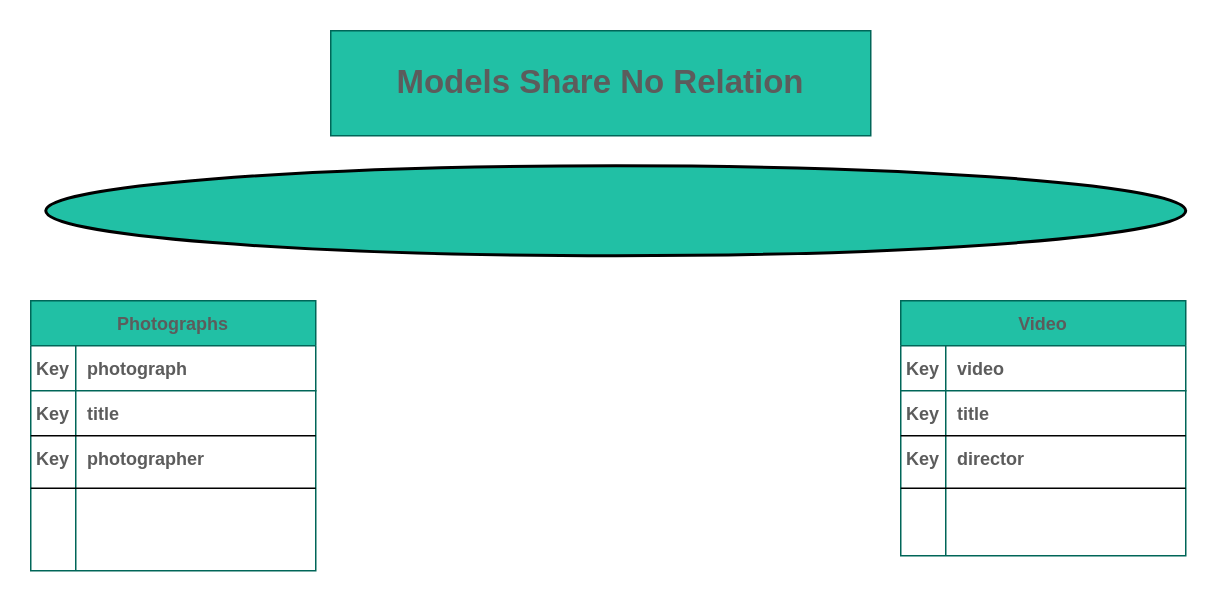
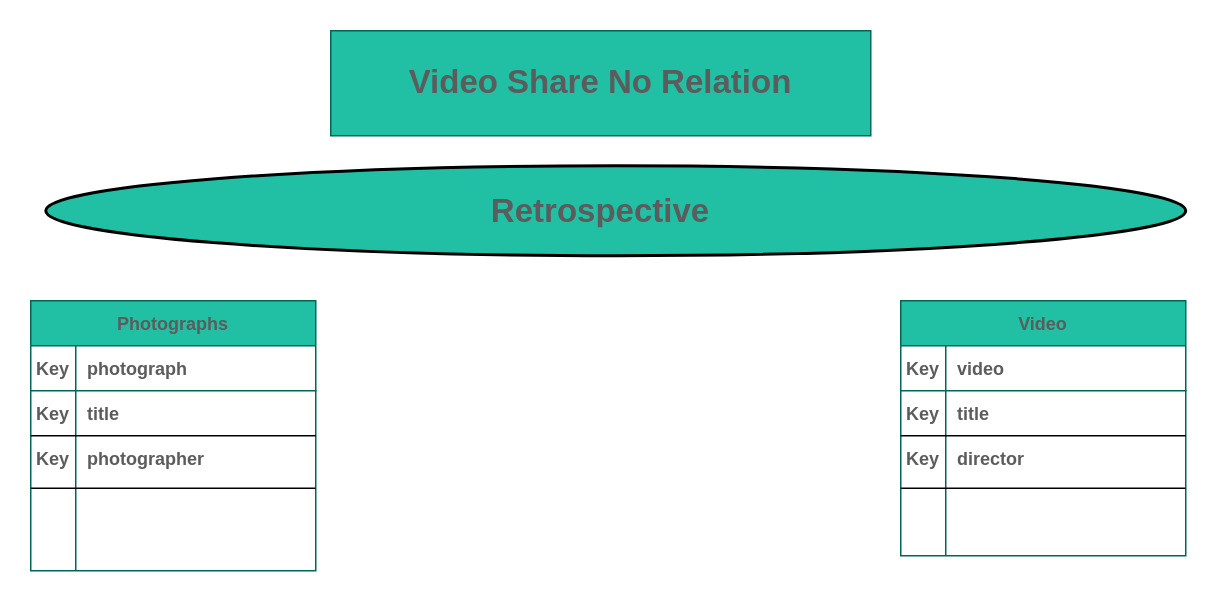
(601, 83) -> (601, 83)
none -> (601, 200)
